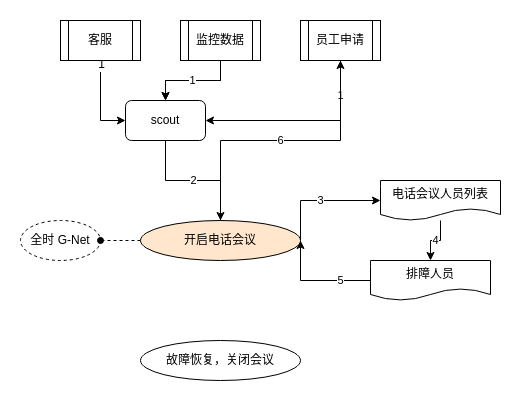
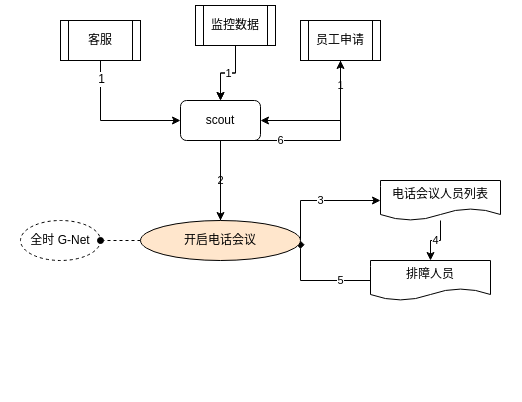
(221, 41) -> (236, 26)
(166, 121) -> (221, 121)
(301, 248) -> (301, 249)
(221, 361) -> none
